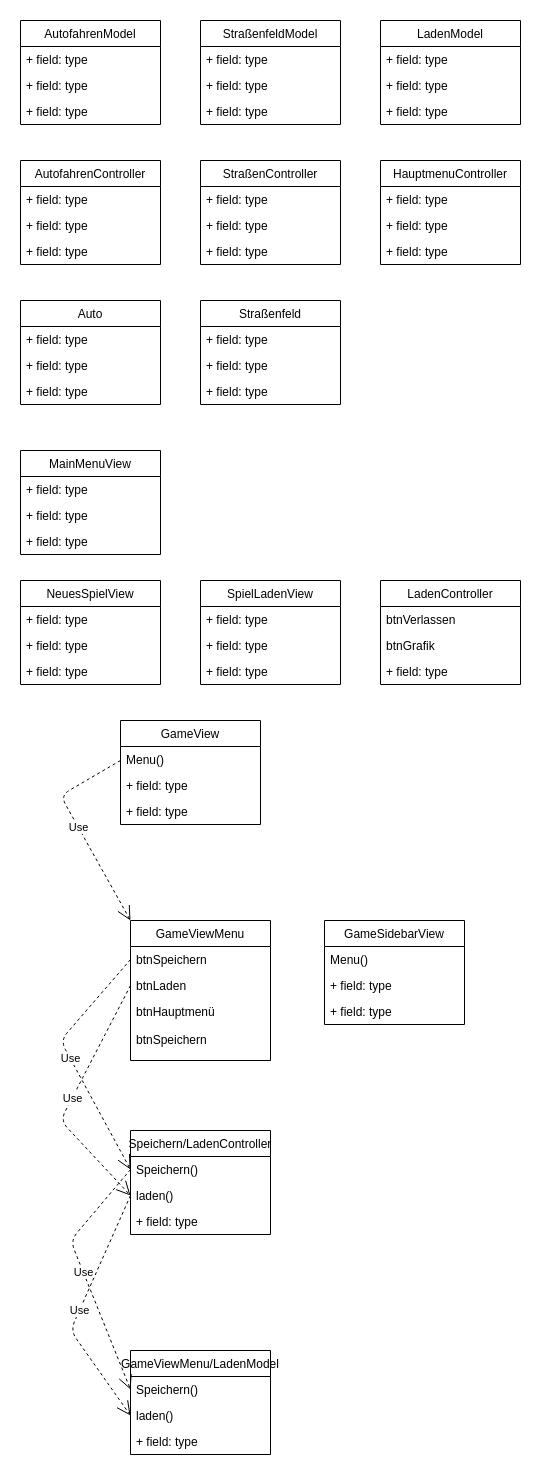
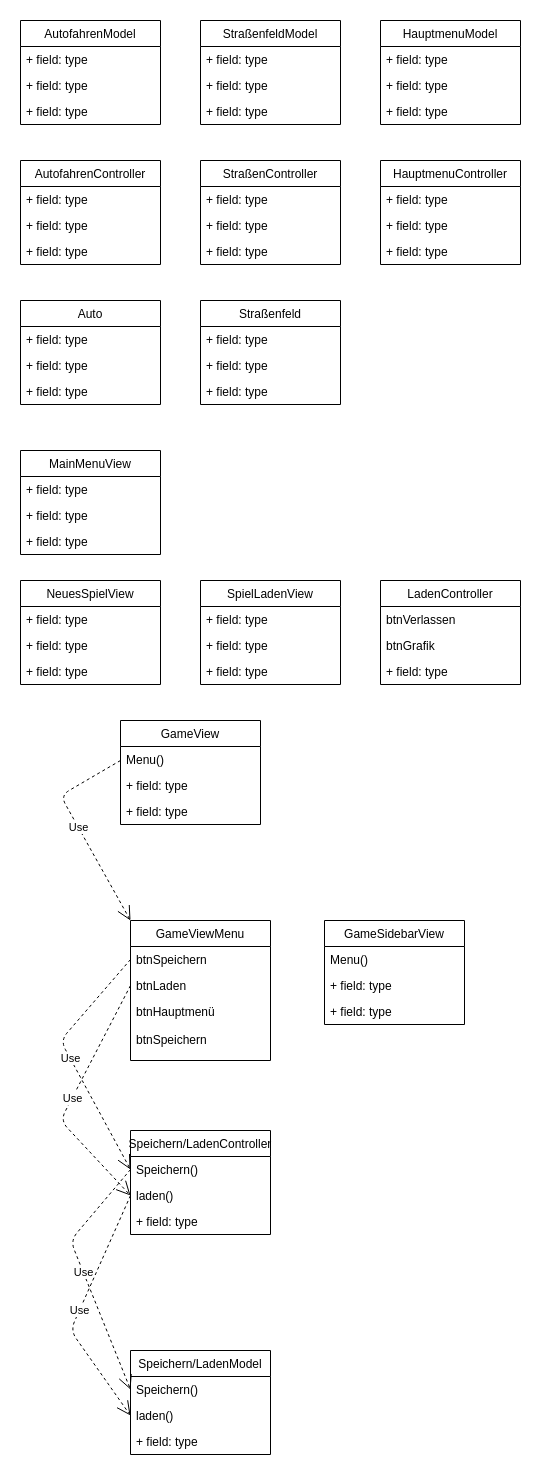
(450, 34) -> (450, 34)
(200, 1364) -> (200, 1364)
